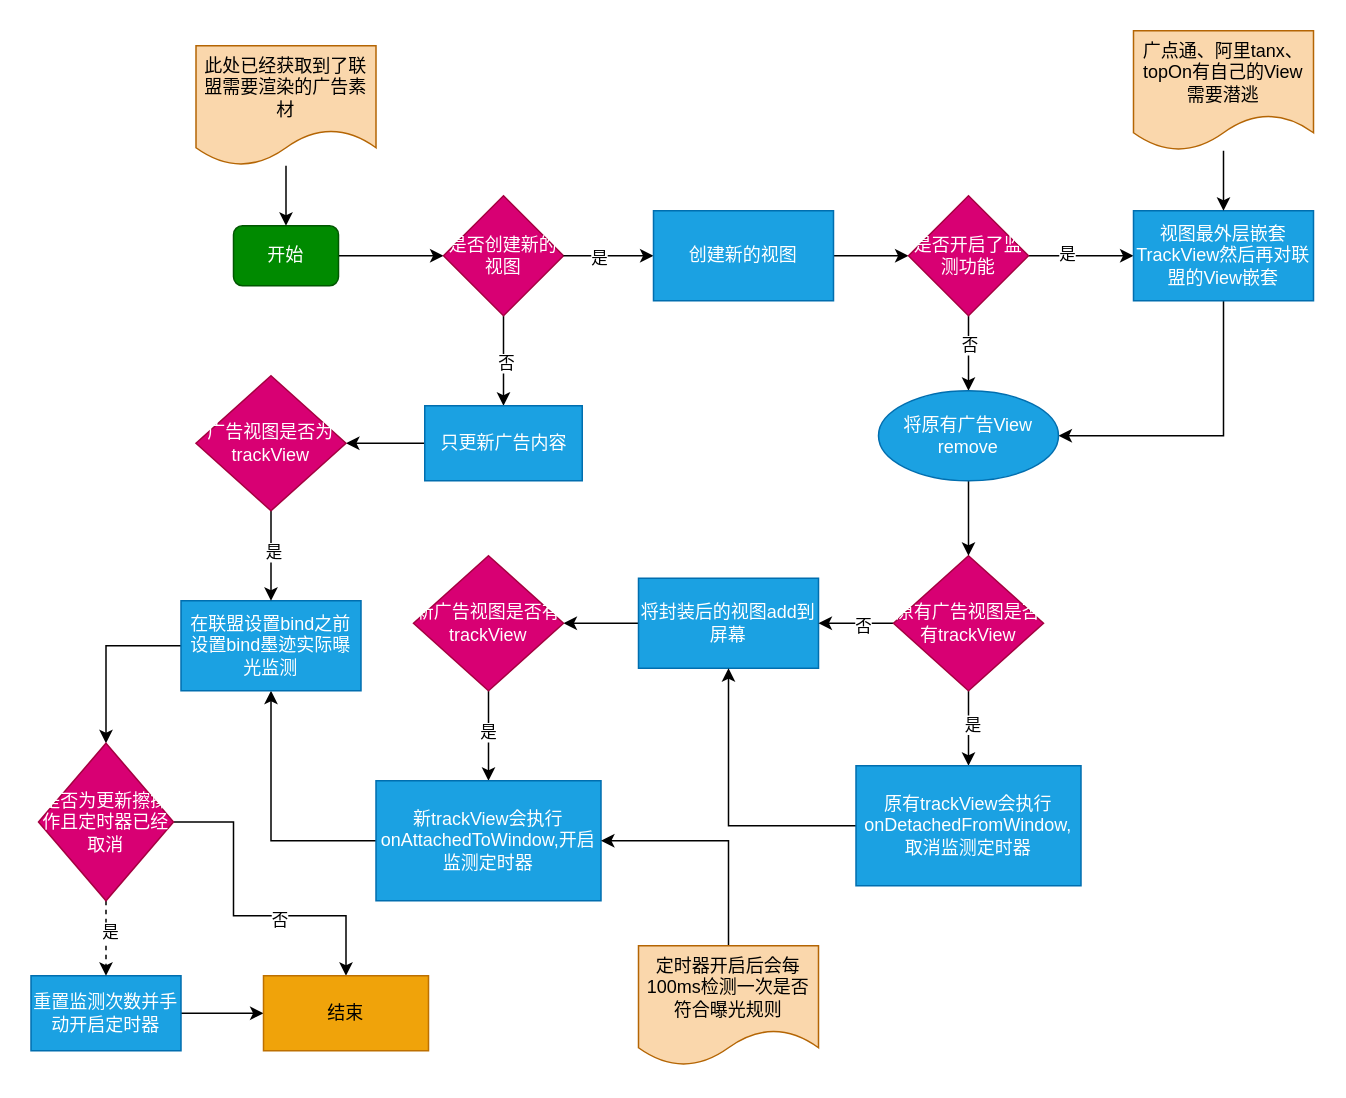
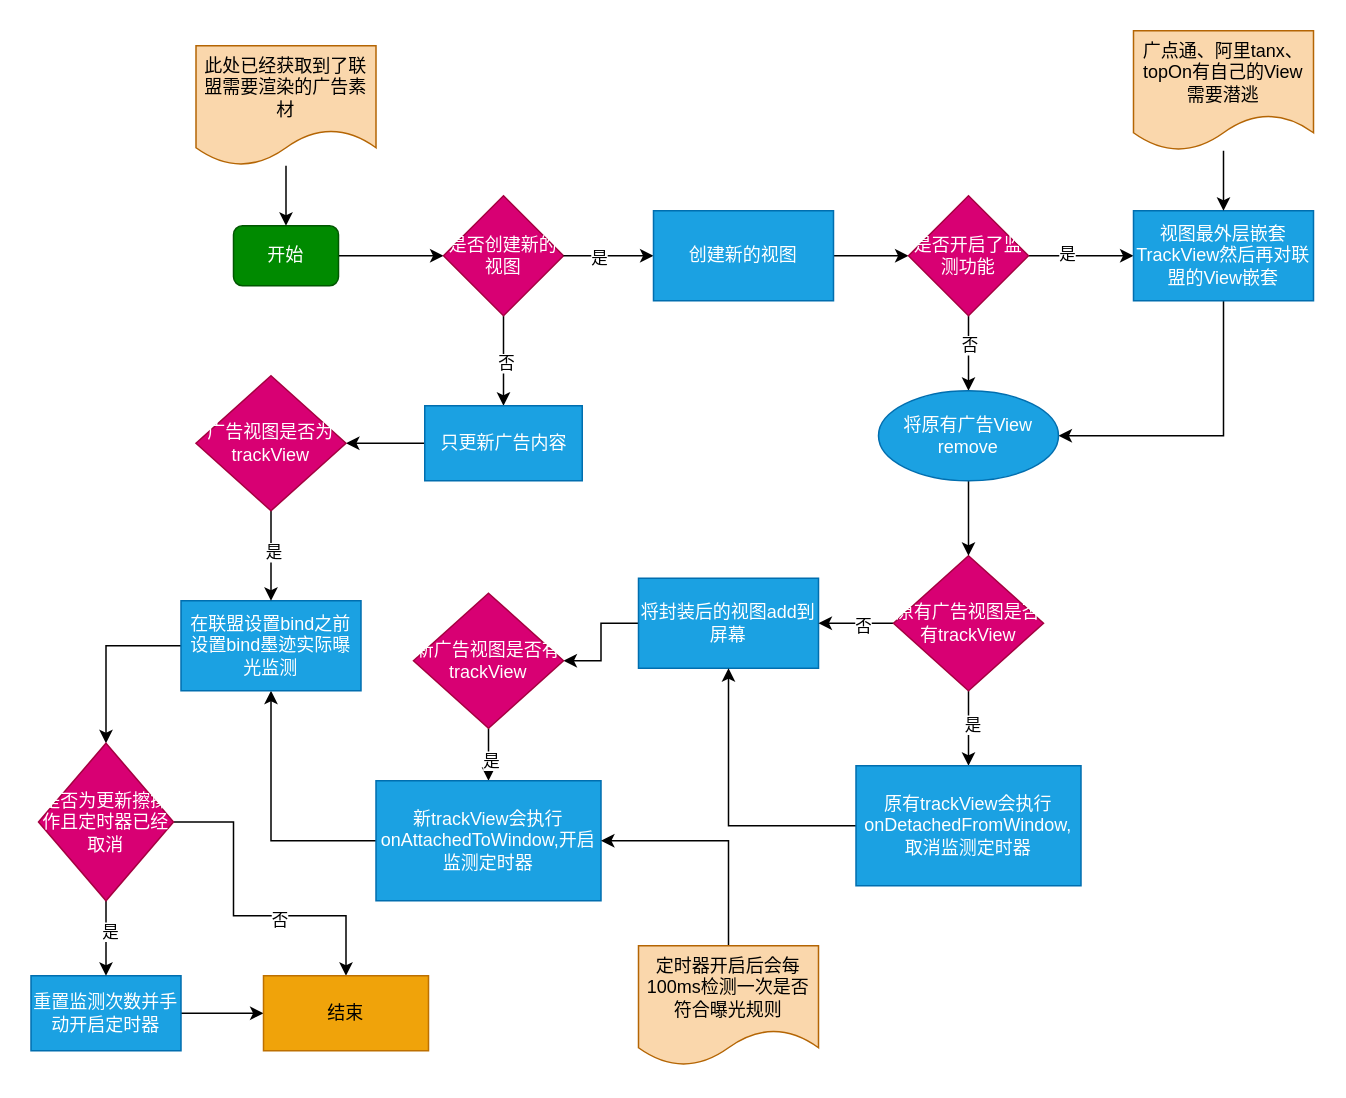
(488, 623) -> (488, 661)
(106, 952) -> (106, 952)
